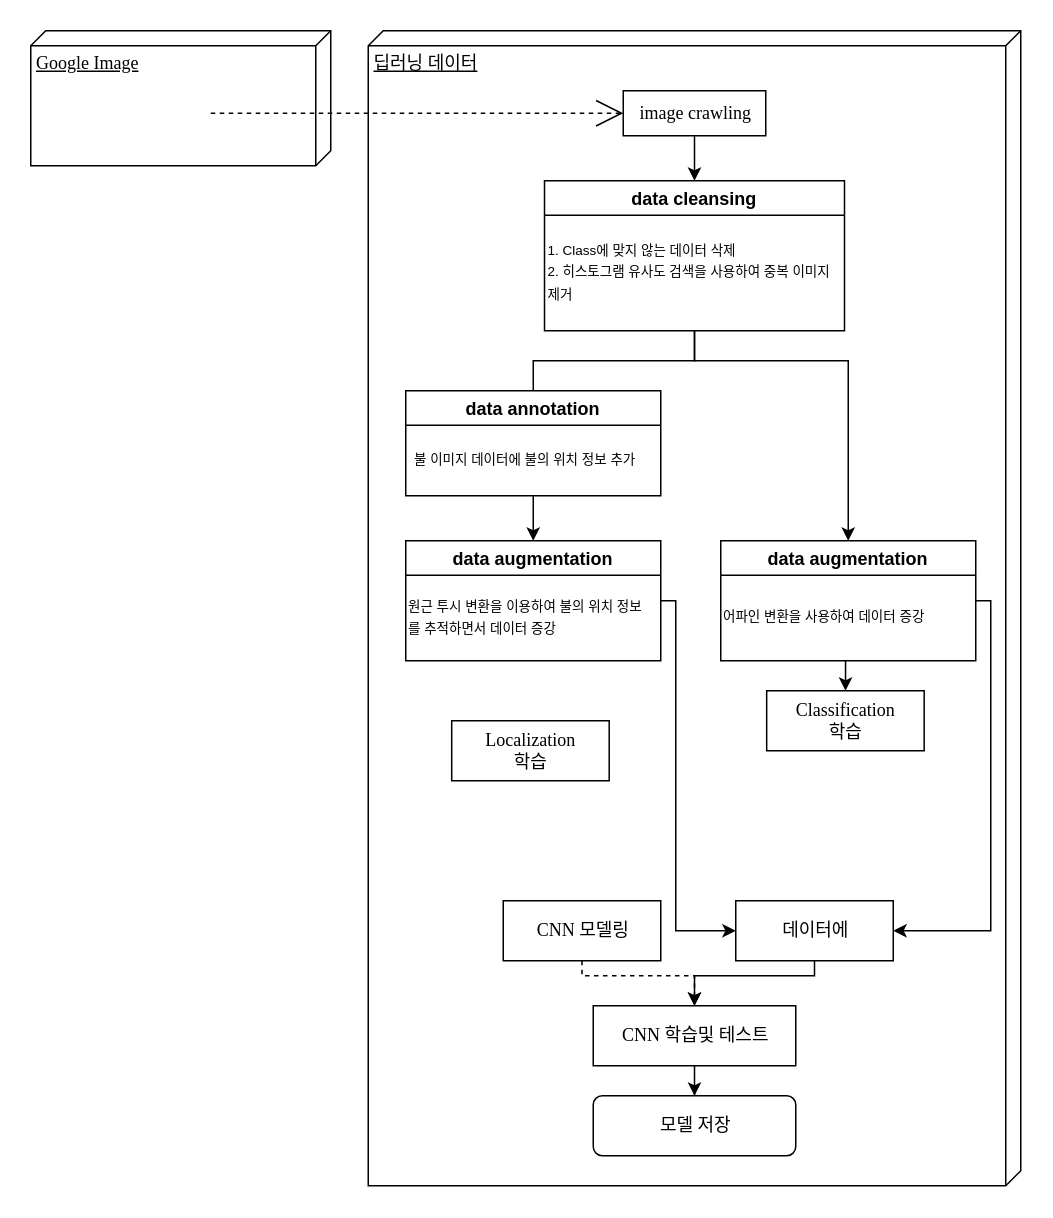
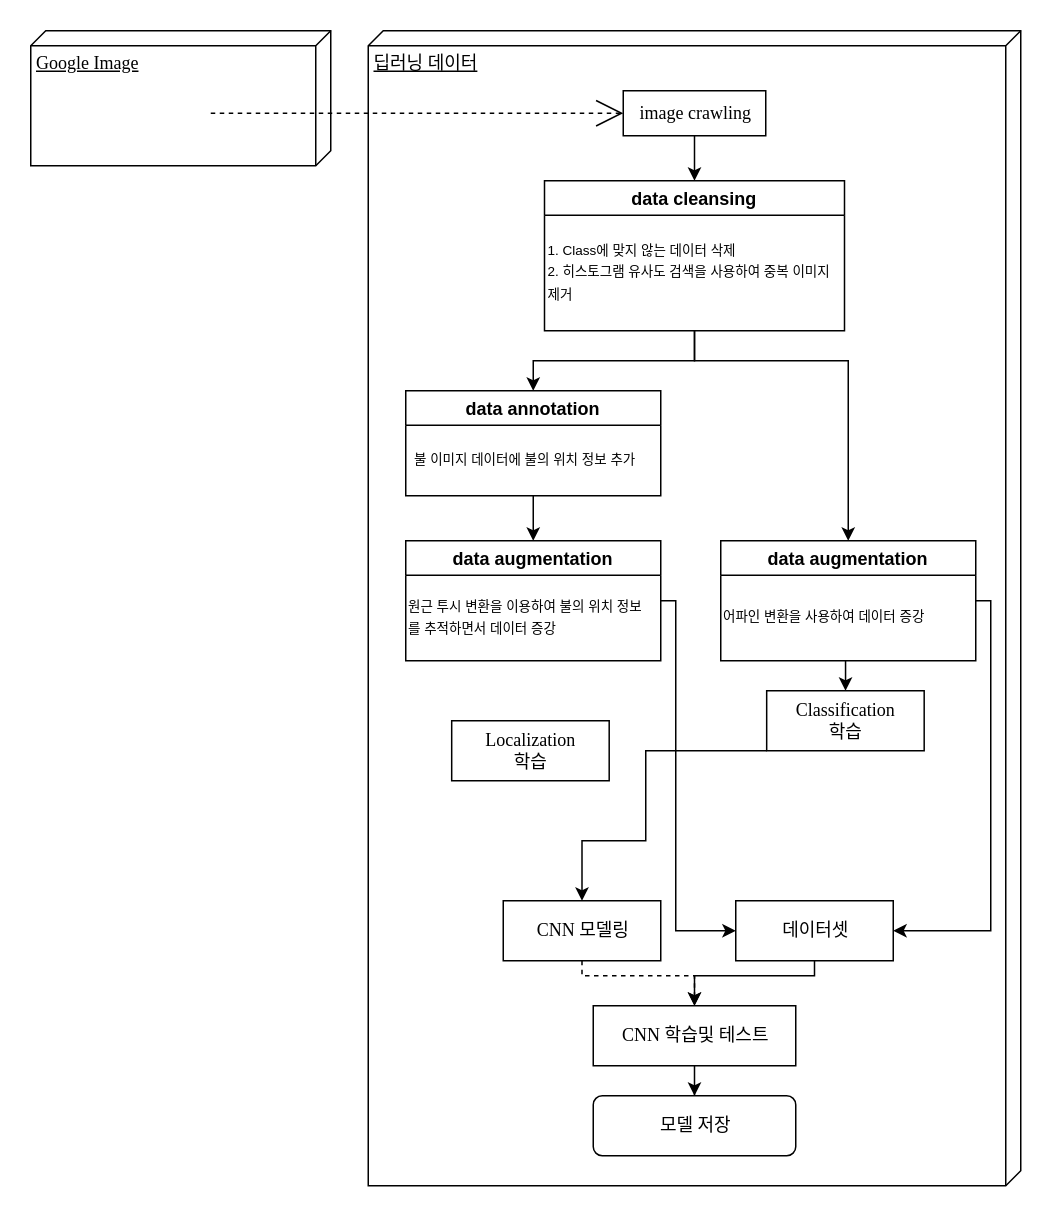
(533, 383) -> (533, 379)
none -> (646, 792)
(816, 931) -> (816, 931)
